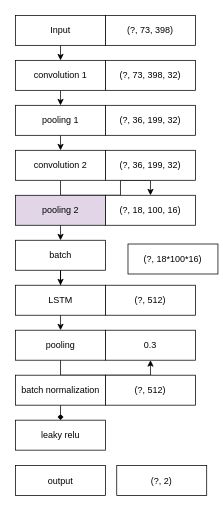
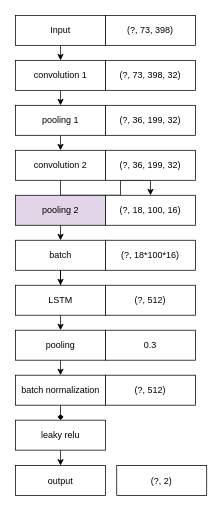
(173, 259) -> (150, 255)
(150, 371) -> (60, 369)
none -> (60, 456)
